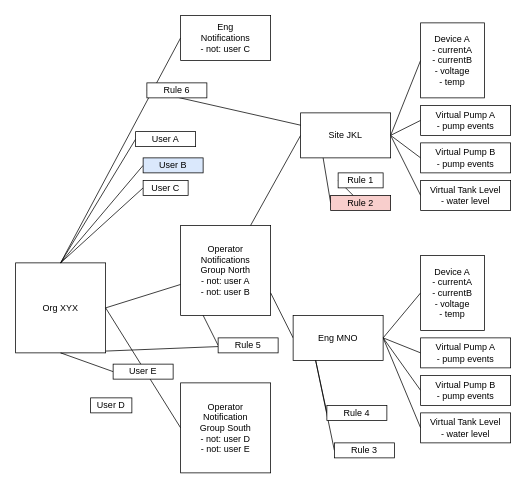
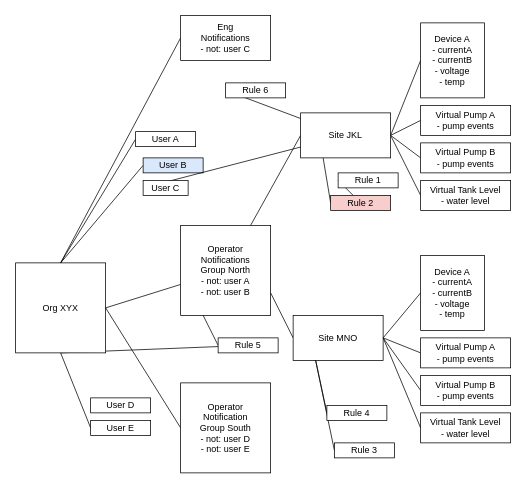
(177, 90) -> (255, 90)
(360, 180) -> (368, 180)
(102, 225) -> (235, 164)
(338, 338) -> (338, 338)
(143, 372) -> (120, 428)
(111, 405) -> (120, 405)
